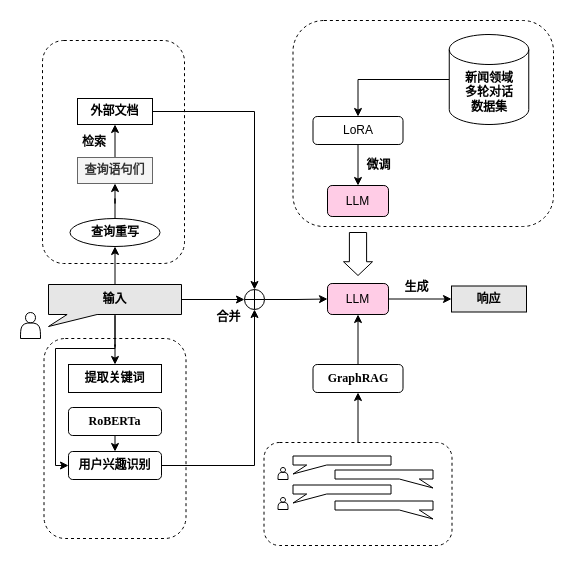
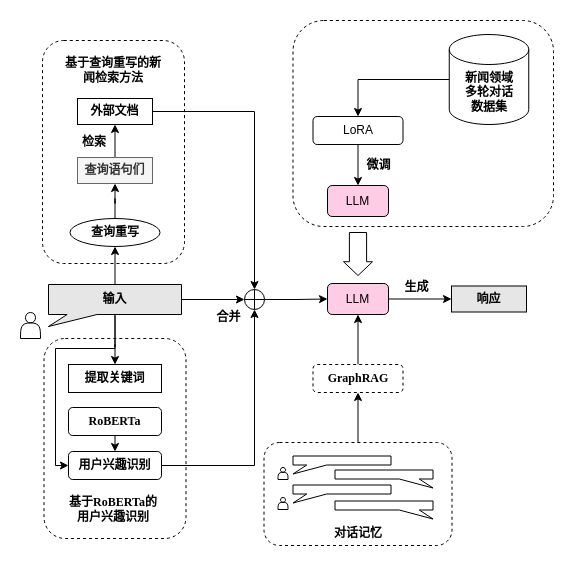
none -> (114, 71)
(358, 379) -> (358, 379)
none -> (114, 510)
none -> (358, 534)
